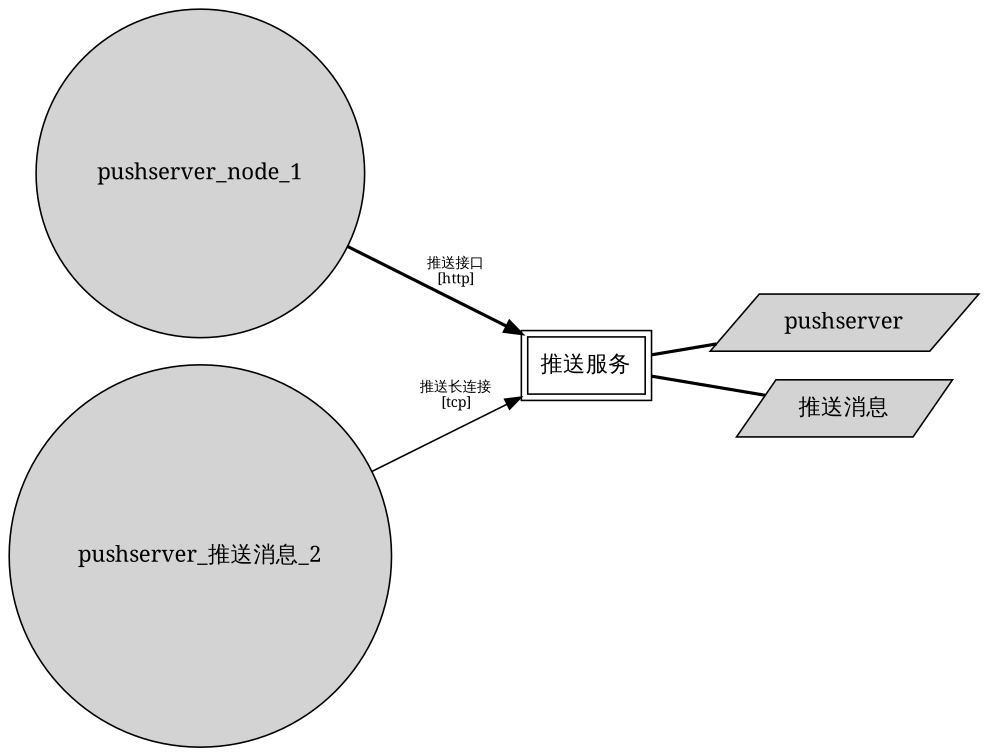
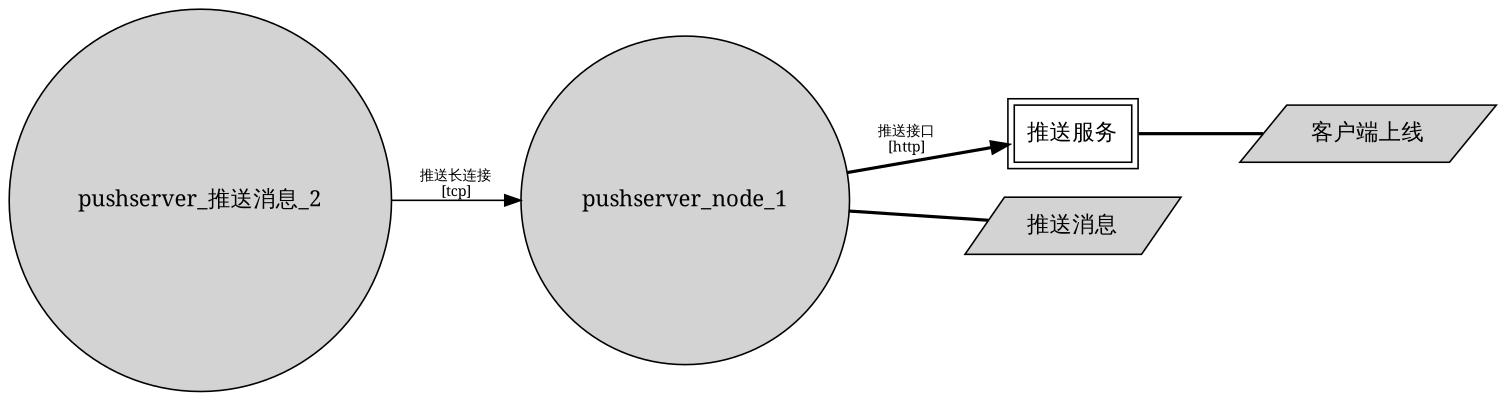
(845, 323) -> (1368, 134)
(708, 386) -> (919, 216)
(439, 438) -> (448, 200)
